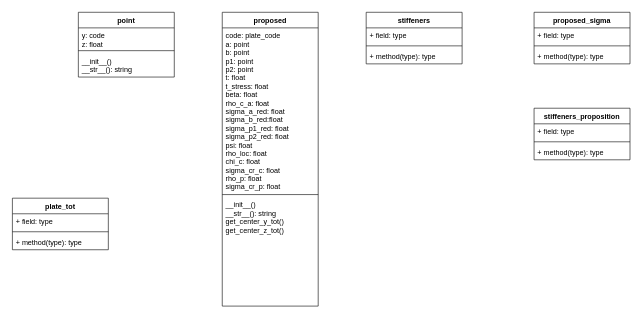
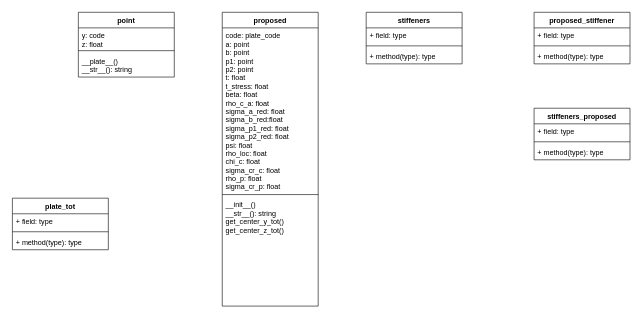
(582, 20) -> (582, 20)
(100, 61) -> (103, 61)
(582, 116) -> (582, 116)
